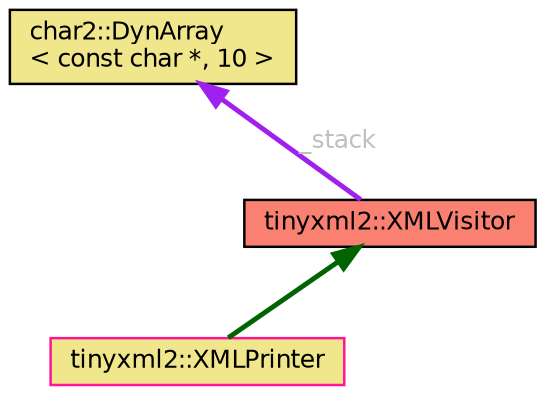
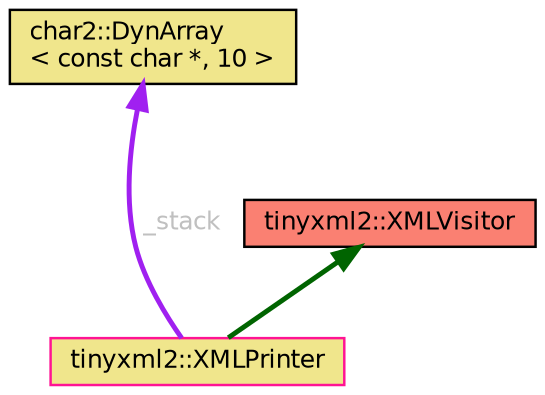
(291, 149) -> (132, 229)
